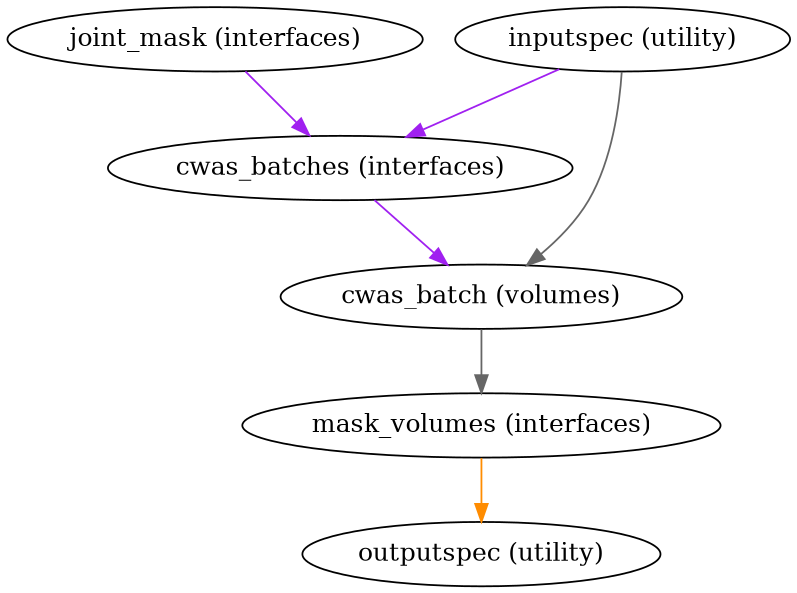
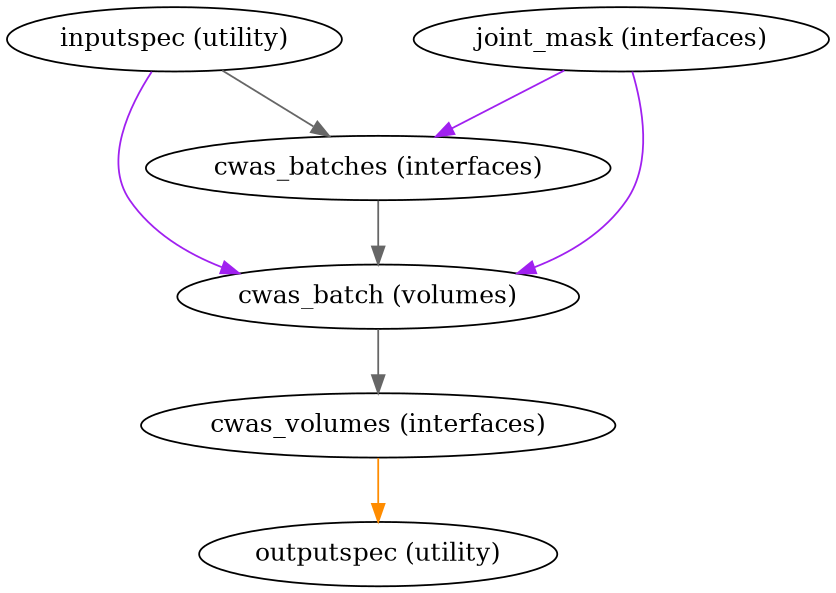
(491, 99) -> (268, 98)
(602, 172) -> (125, 190)
none -> (631, 193)
(404, 226) -> (378, 224)
(481, 425) -> (378, 425)
